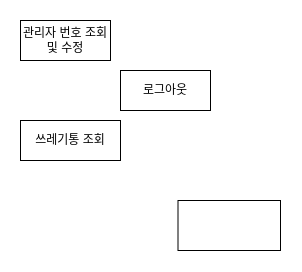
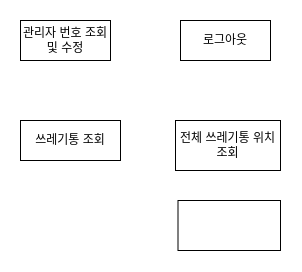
(166, 91) -> (226, 41)
none -> (228, 146)
